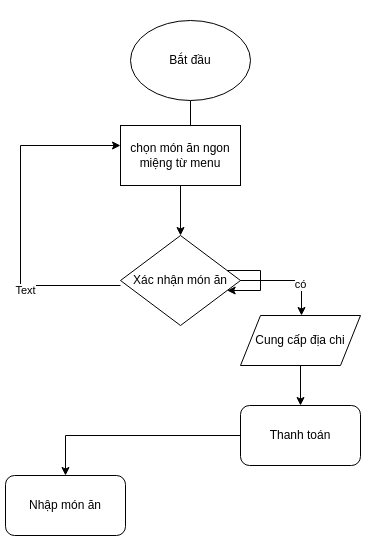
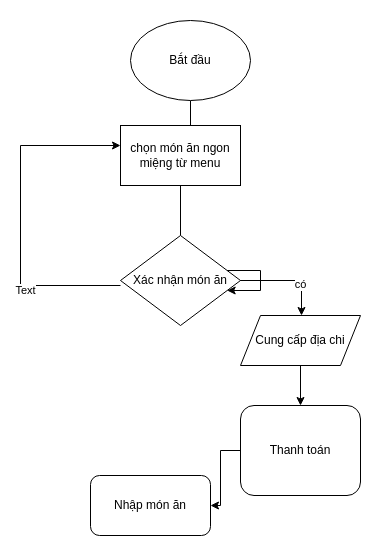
(181, 227) -> (181, 230)
(301, 436) -> (301, 451)
(66, 506) -> (151, 506)
